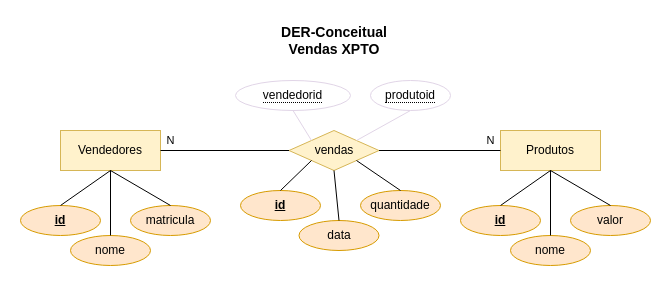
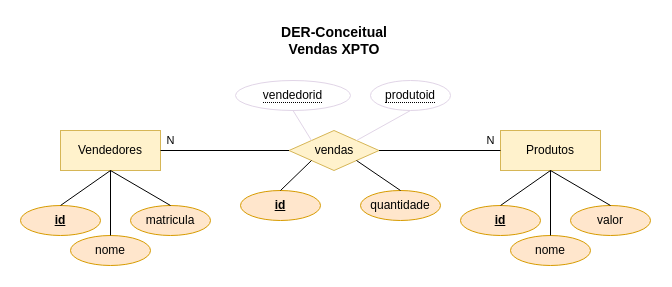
(337, 196) -> none
(339, 236) -> none
